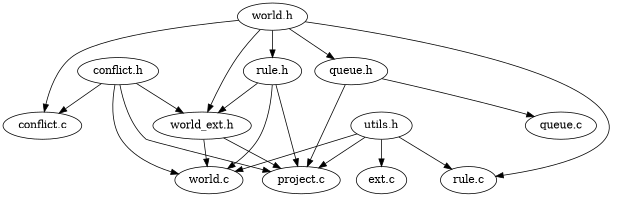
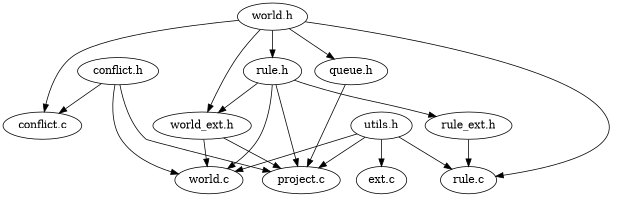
(157, 96) -> none
none -> (469, 126)
(561, 126) -> none
